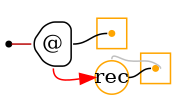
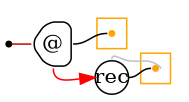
(112, 77) -> (112, 77)
